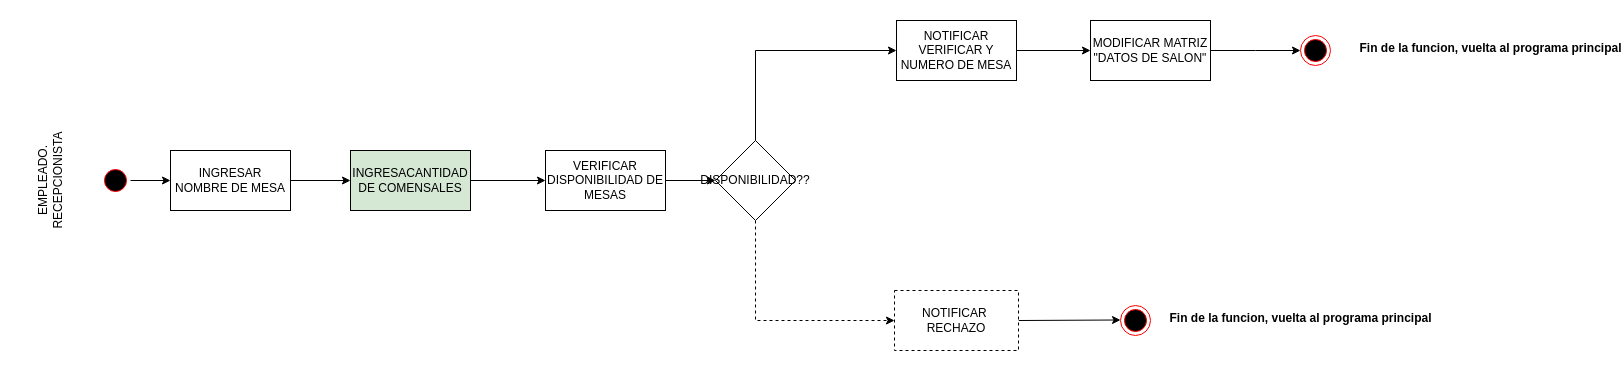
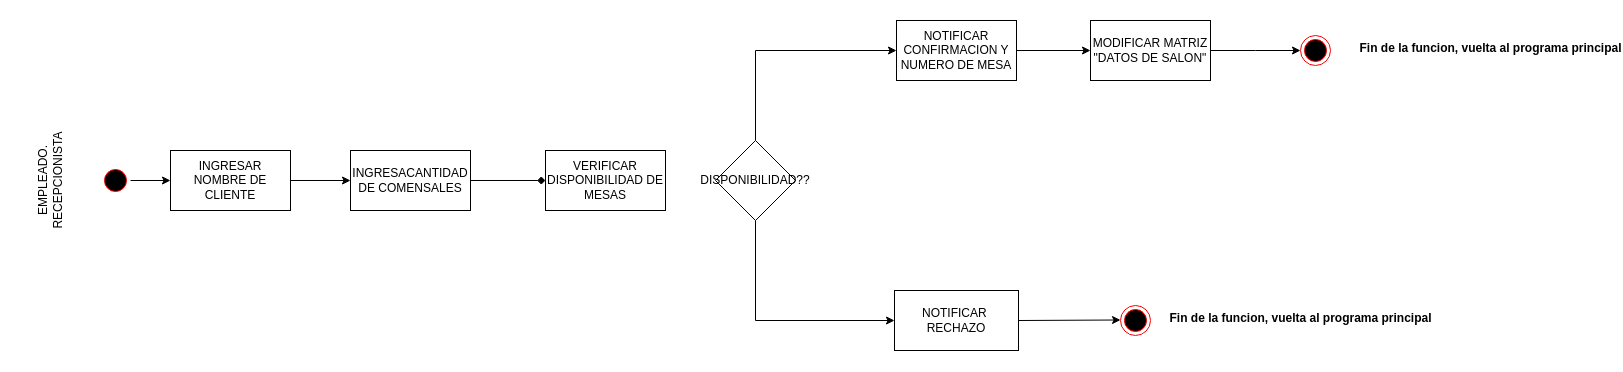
(957, 51) -> (957, 51)
(231, 181) -> (231, 181)
(411, 181) -> (411, 181)
(537, 181) -> (537, 181)
(687, 181) -> none
(772, 321) -> (772, 321)
(957, 321) -> (957, 321)
